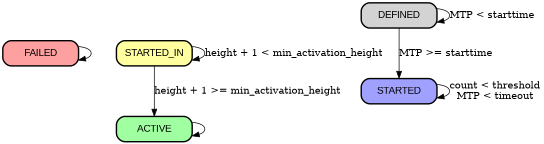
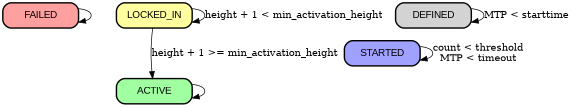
(399, 50) -> none
(154, 53) -> (154, 15)
